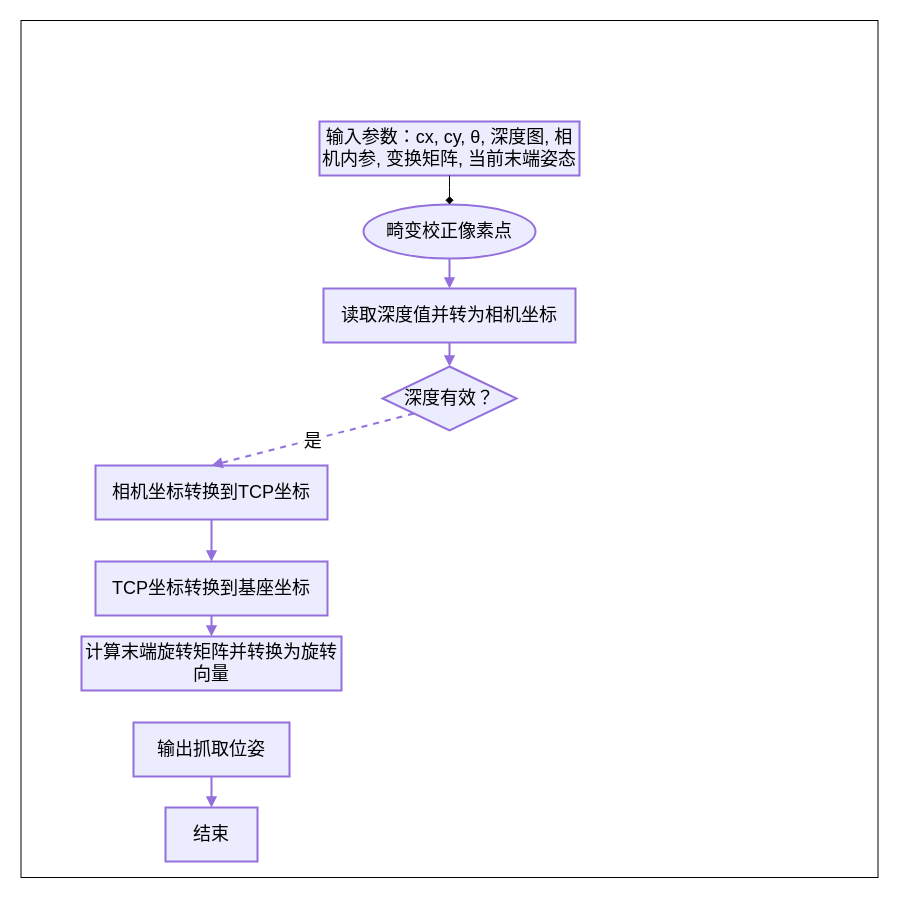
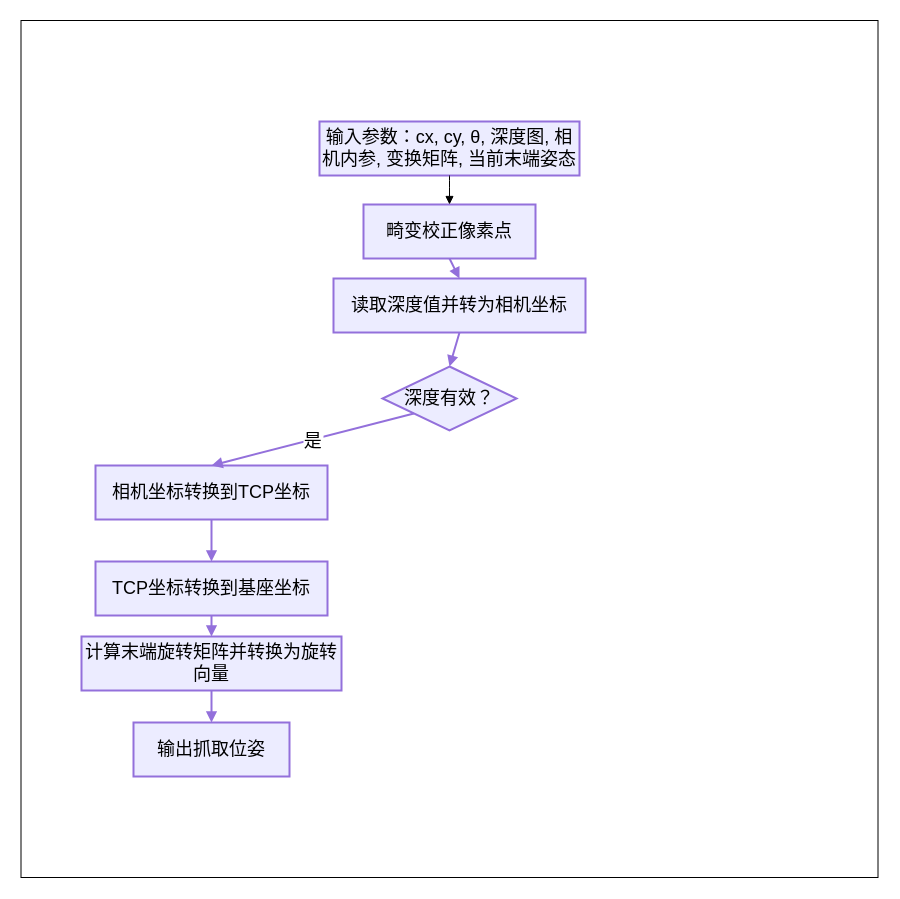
(450, 195) -> (450, 195)
(450, 232) -> (450, 232)
(450, 316) -> (460, 306)
(365, 426) -> (365, 426)
none -> (212, 701)
(212, 787) -> none
(212, 835) -> none
